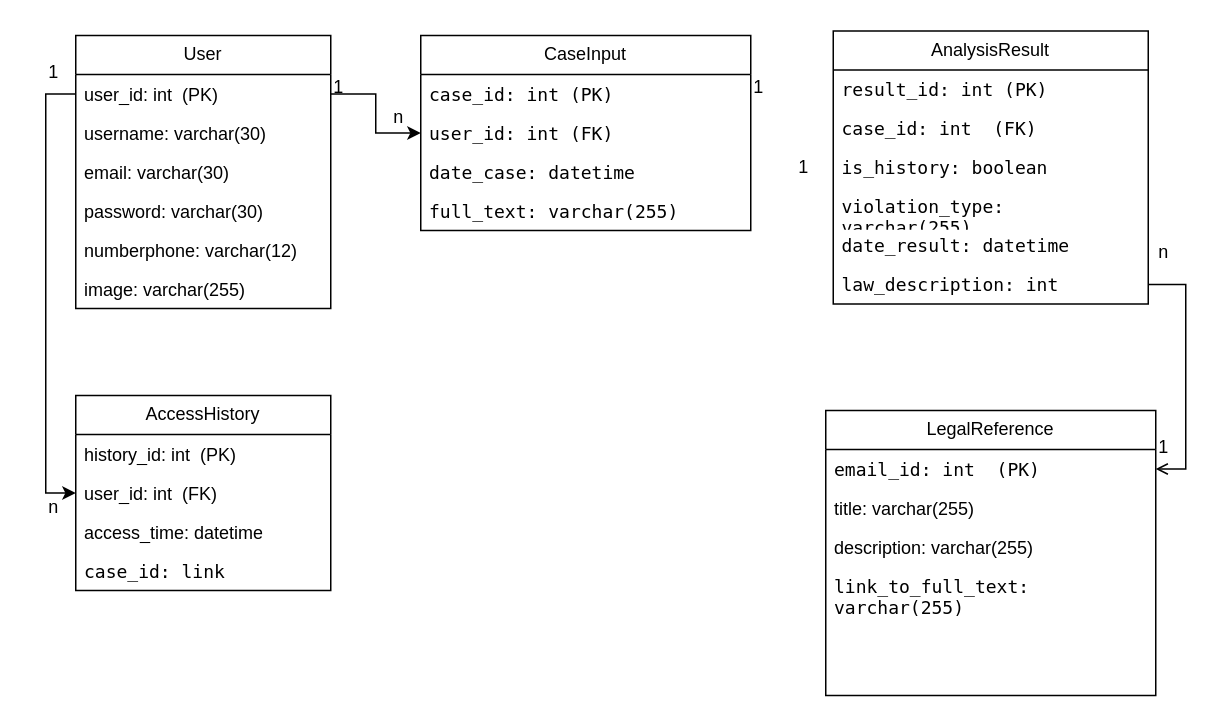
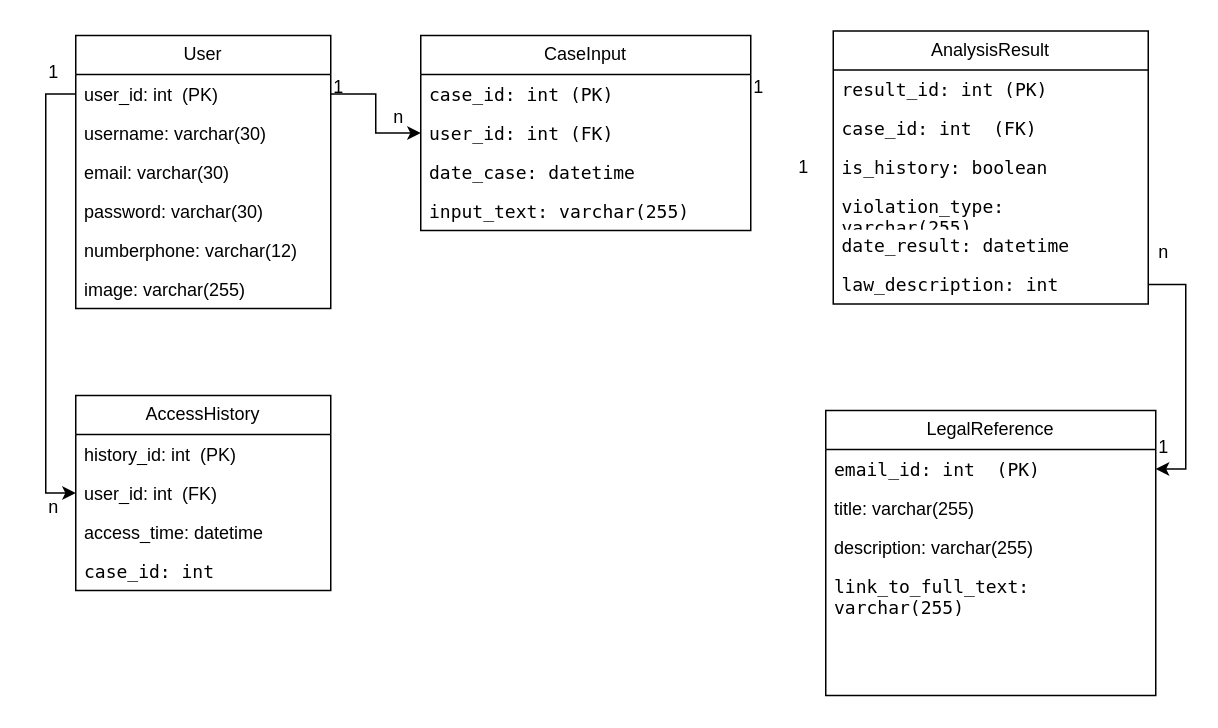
(536, 213) -> (544, 213)
(1164, 469) -> (1167, 469)
(139, 573) -> (136, 573)
